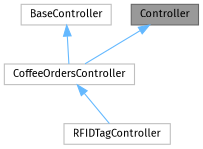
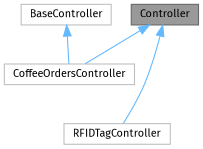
(97, 108) -> (146, 82)
